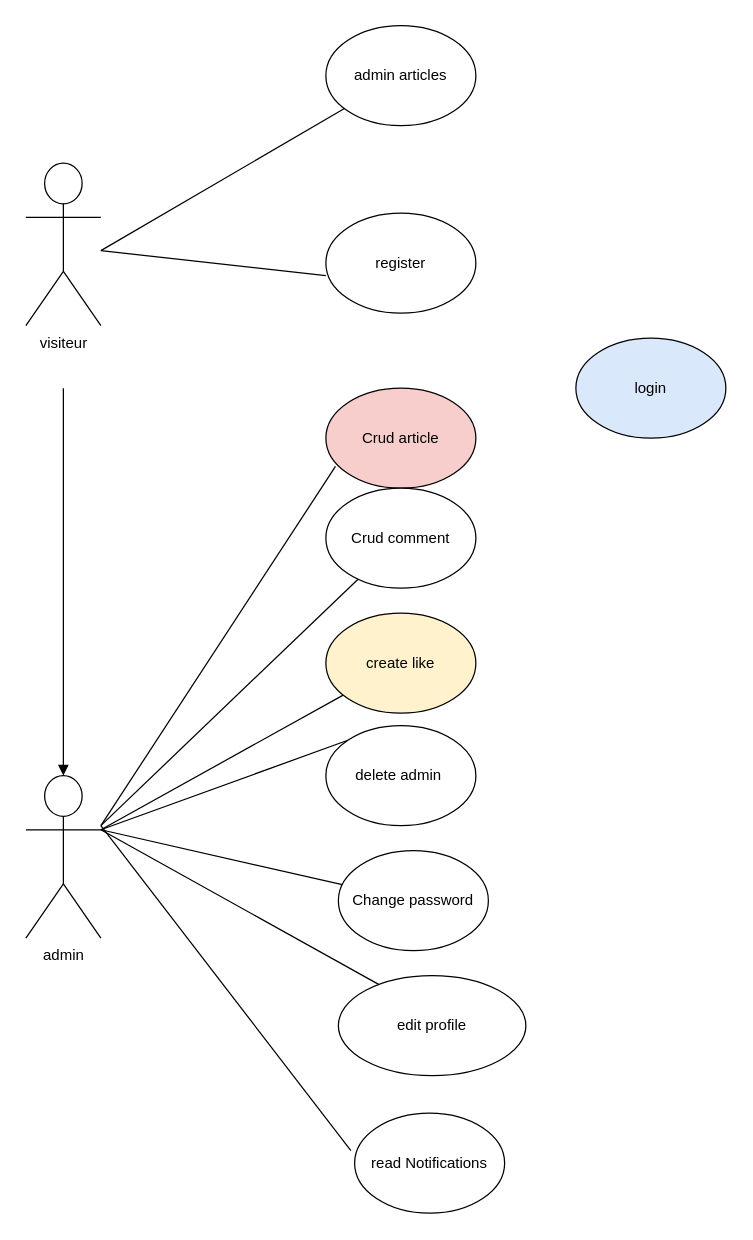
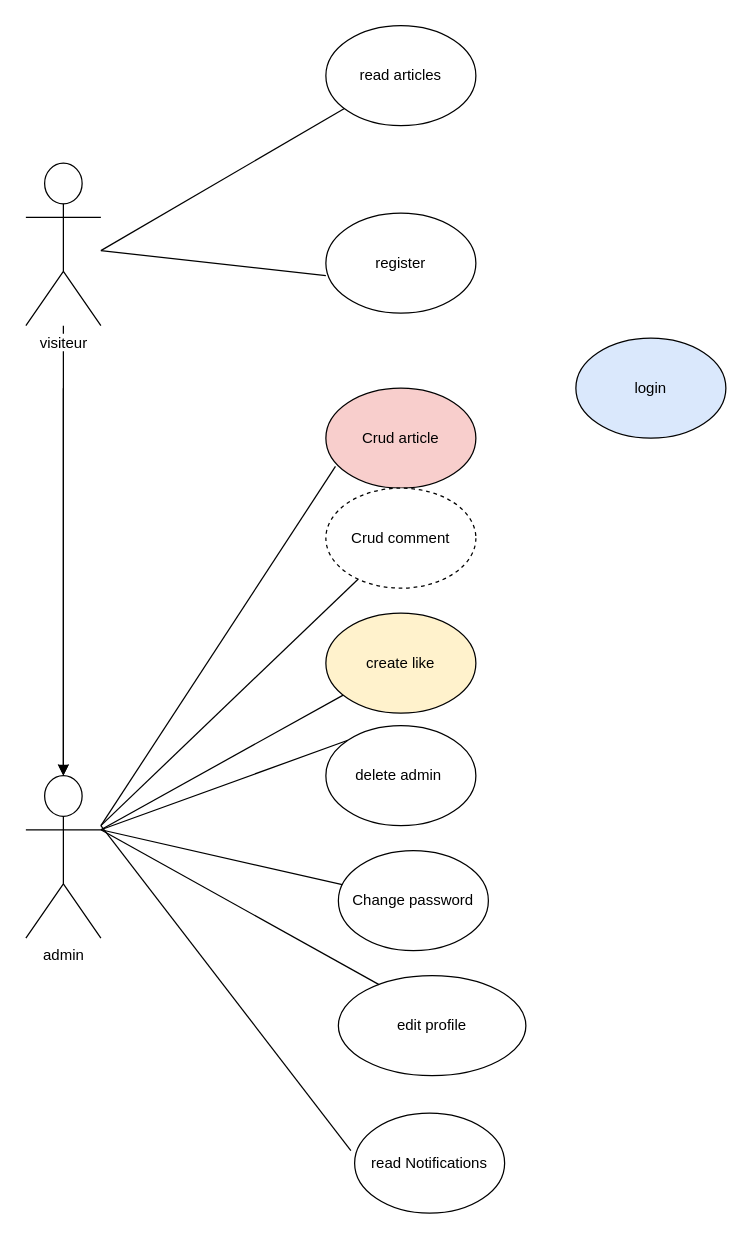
(401, 76) -> (401, 76)
none -> (63, 368)
(401, 538) -> (401, 538)
